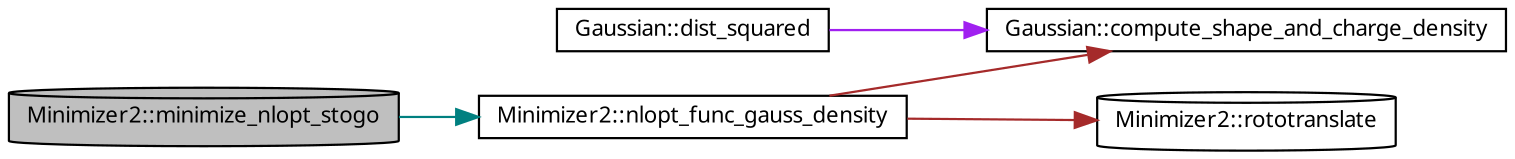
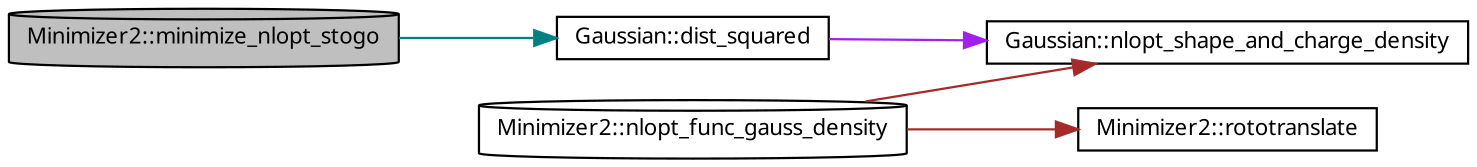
(1246, 30) -> (1228, 42)
(428, 117) -> (466, 38)
(693, 117) -> (693, 129)
(1246, 121) -> (1228, 129)
